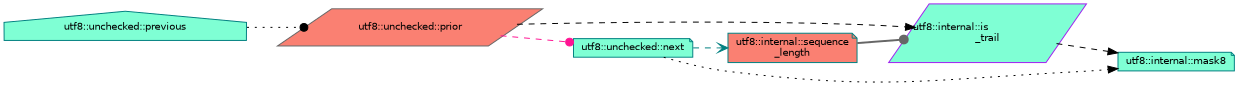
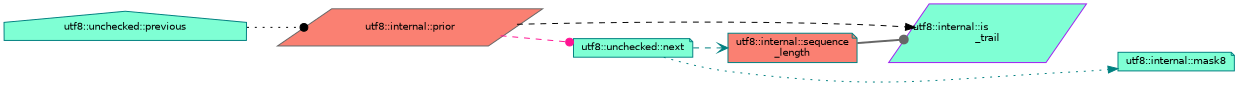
(410, 27) -> (410, 27)
(1082, 47) -> none
(885, 82) -> (885, 82)
